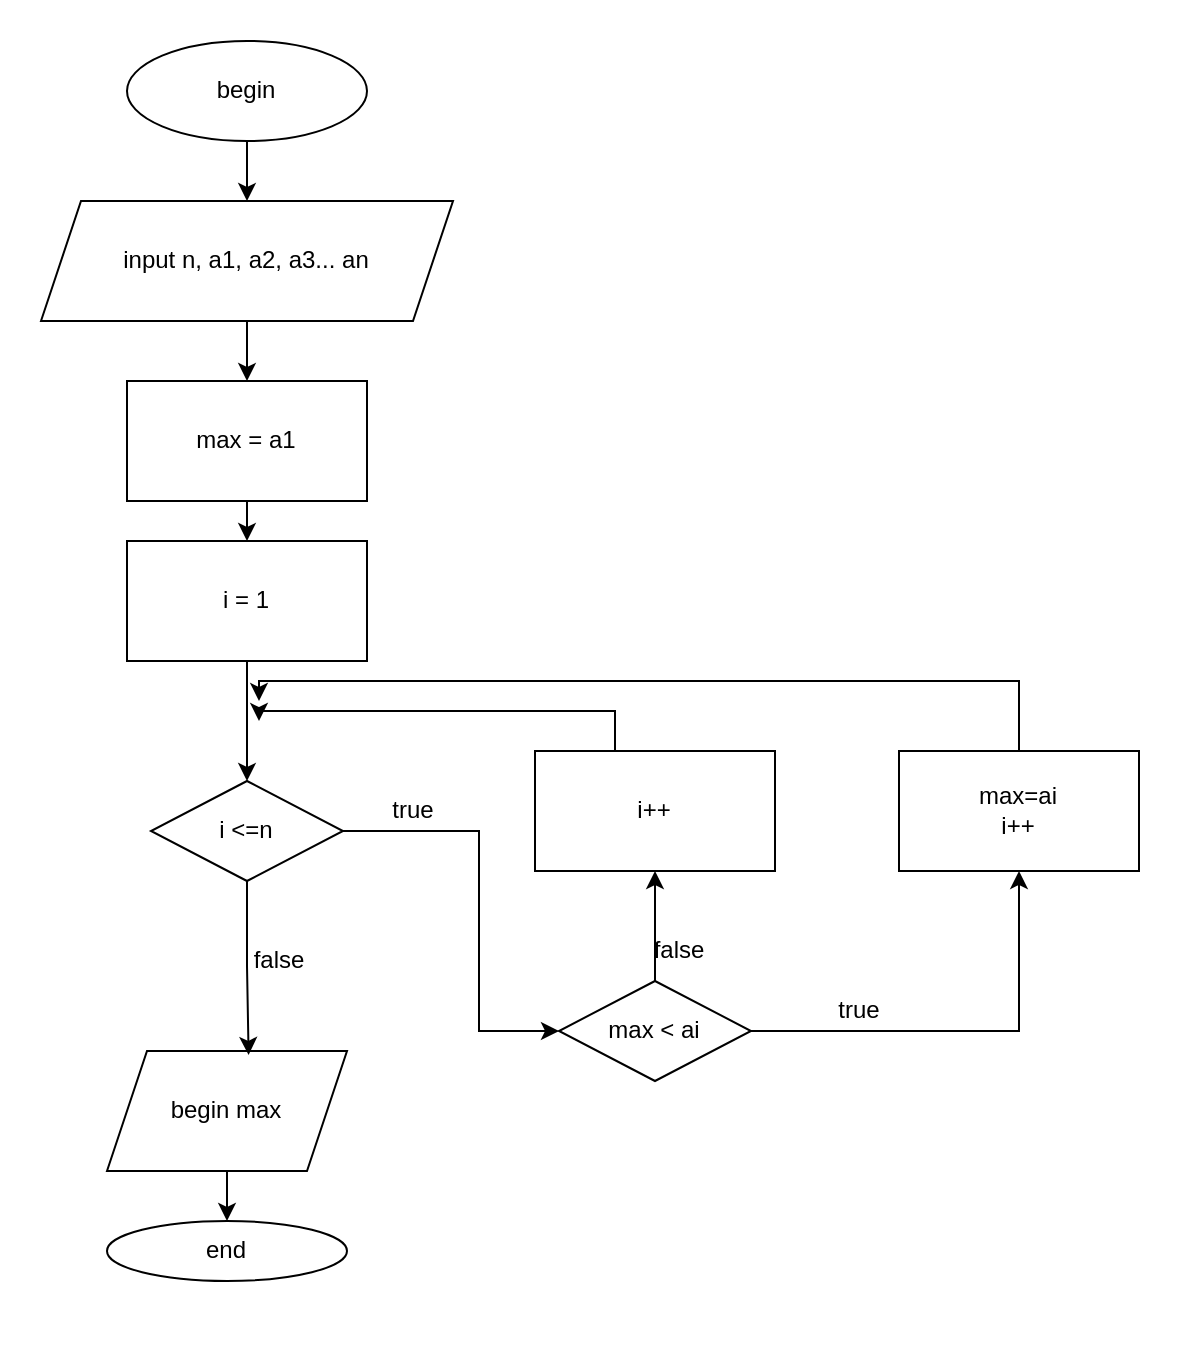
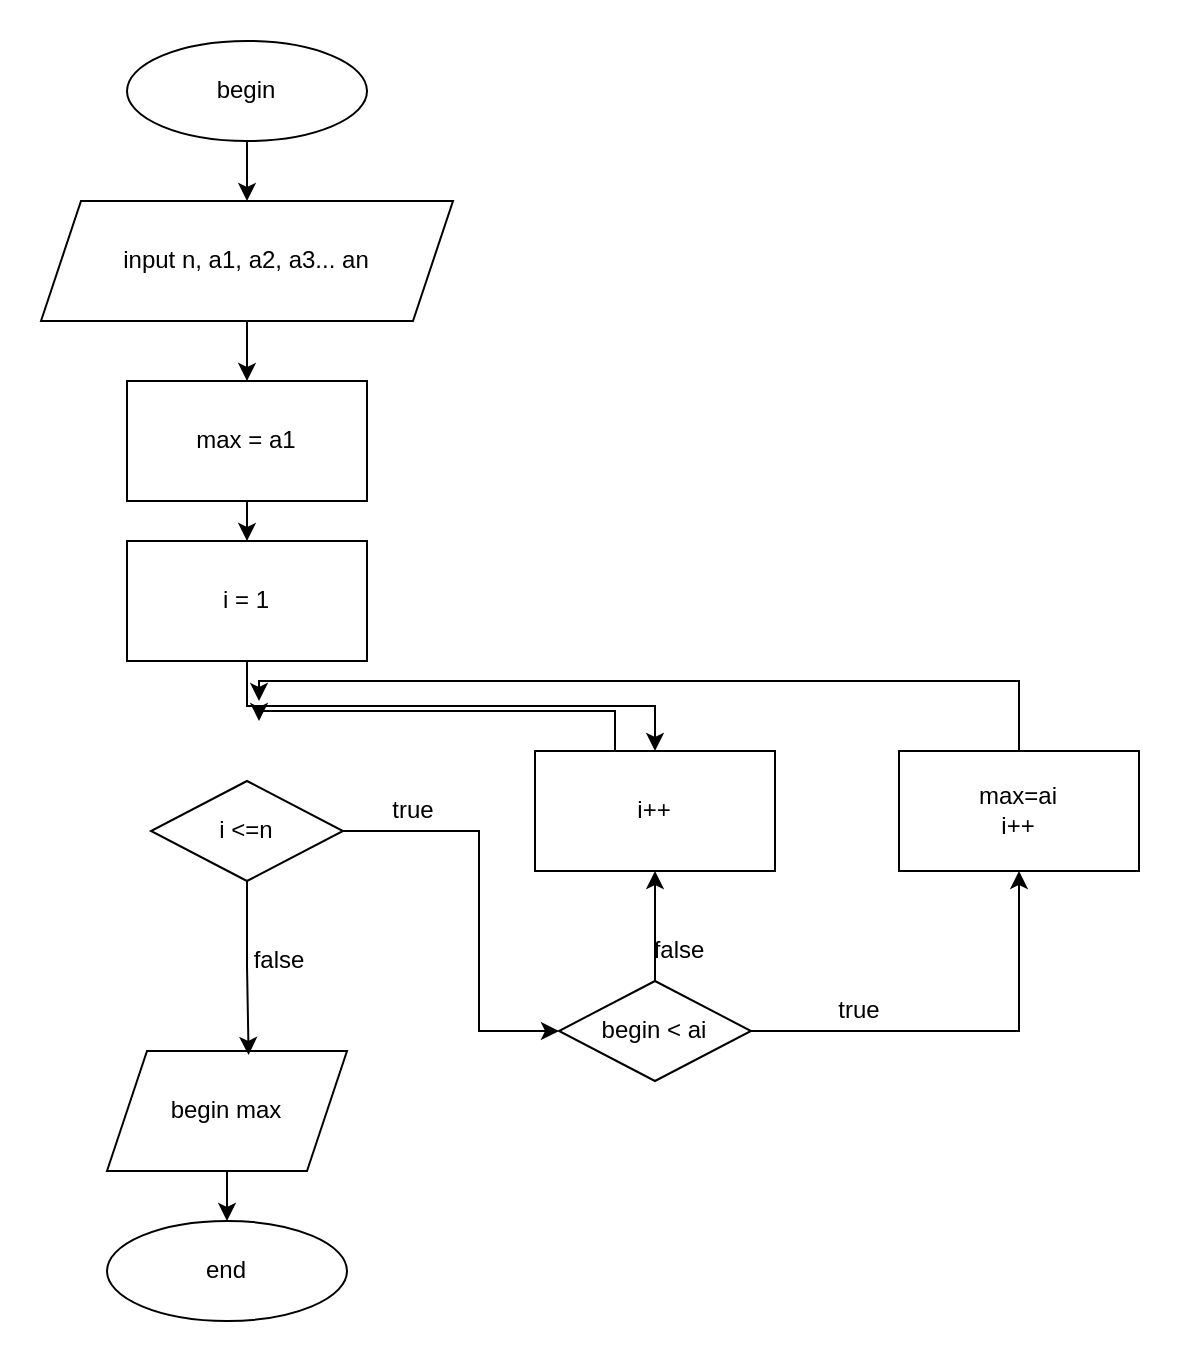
(247, 735) -> (465, 706)
(655, 1031) -> (655, 1031)
(227, 1251) -> (227, 1271)
